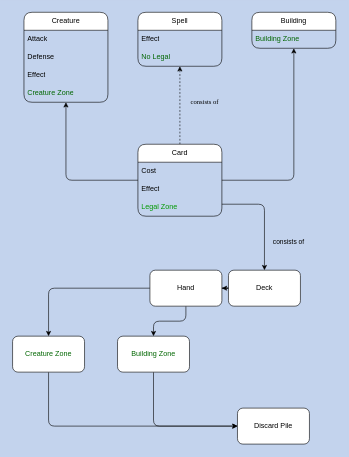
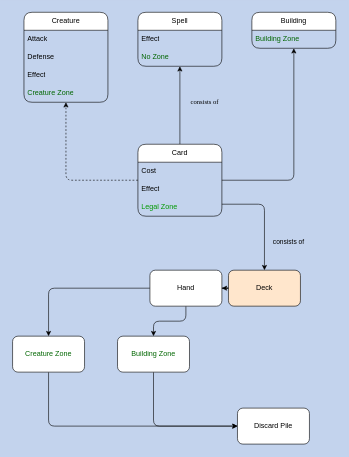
(156, 57) -> (154, 57)
(180, 107) -> (180, 107)
(66, 177) -> (66, 177)
(264, 288) -> (264, 288)
